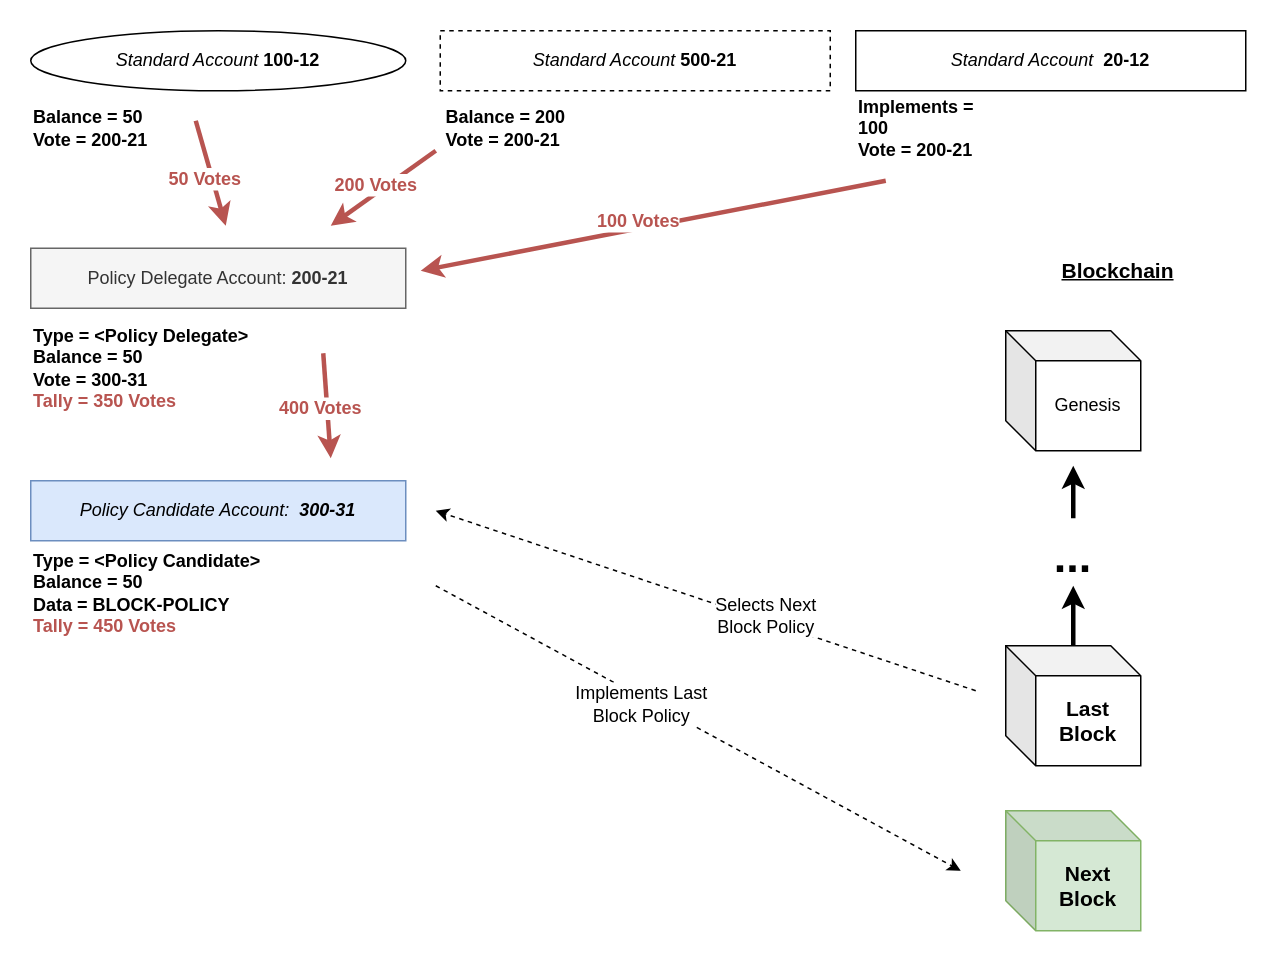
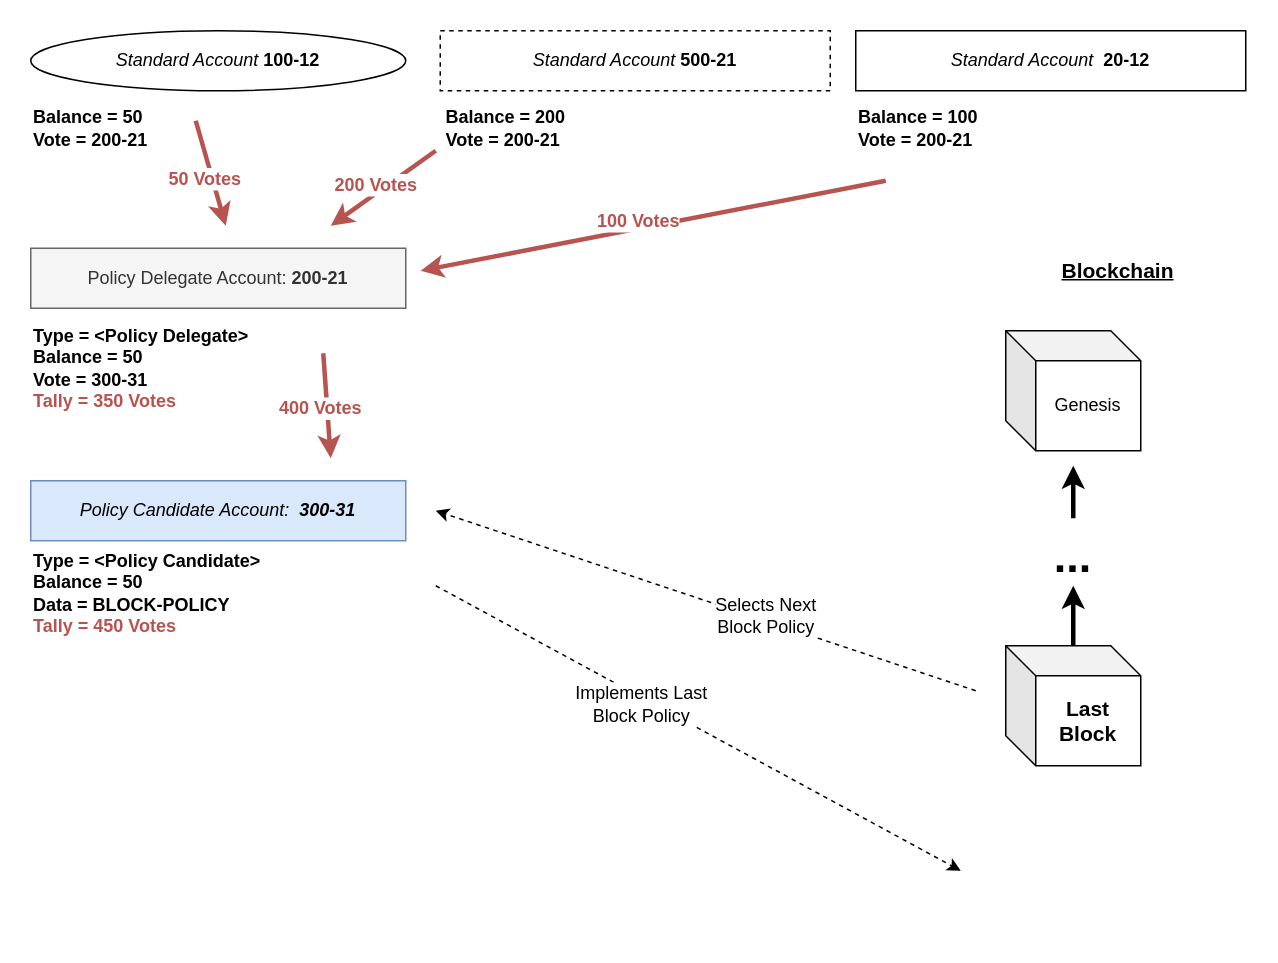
(932, 128) -> (920, 128)
(1073, 871) -> none
